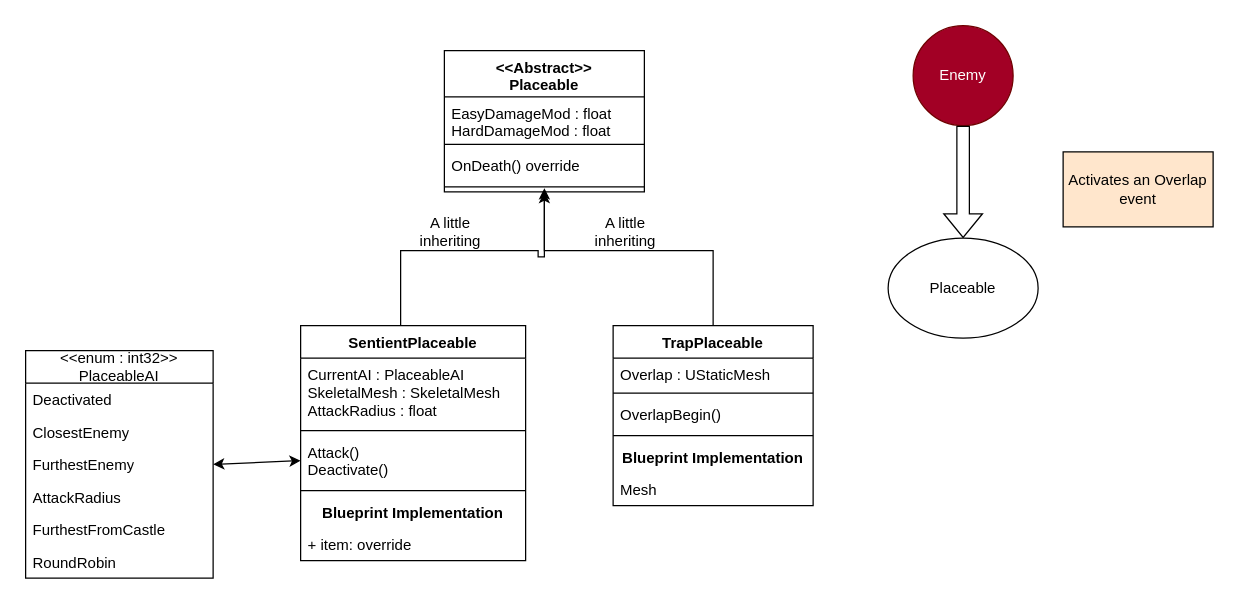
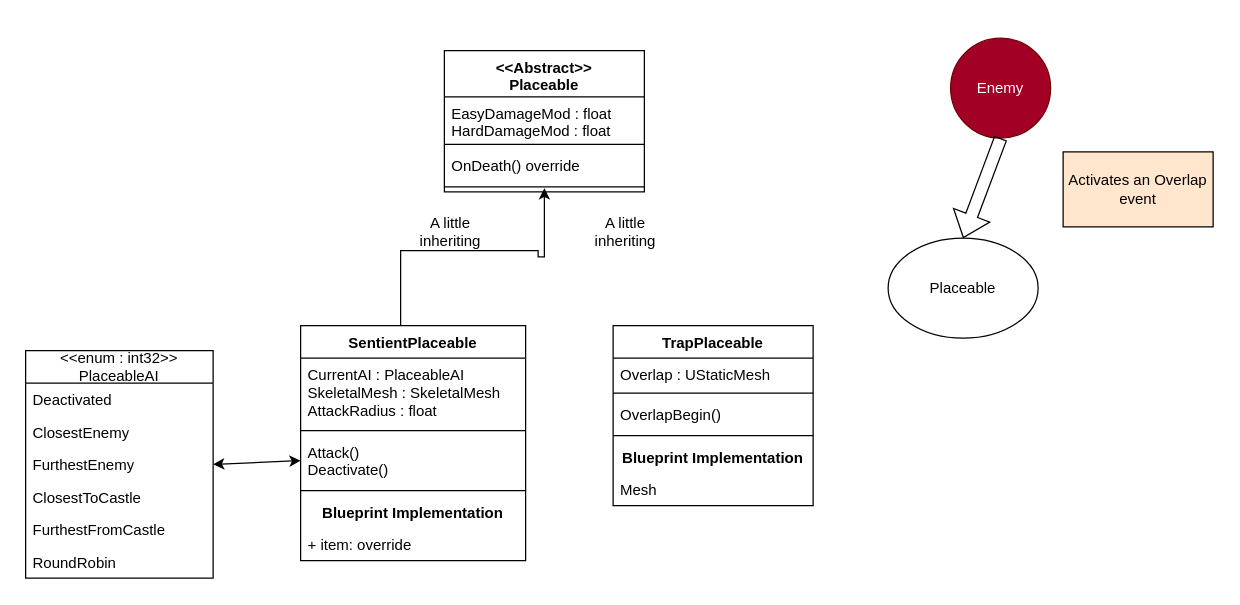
(963, 76) -> (1001, 88)
(668, 251) -> none
(82, 498) -> (92, 498)
